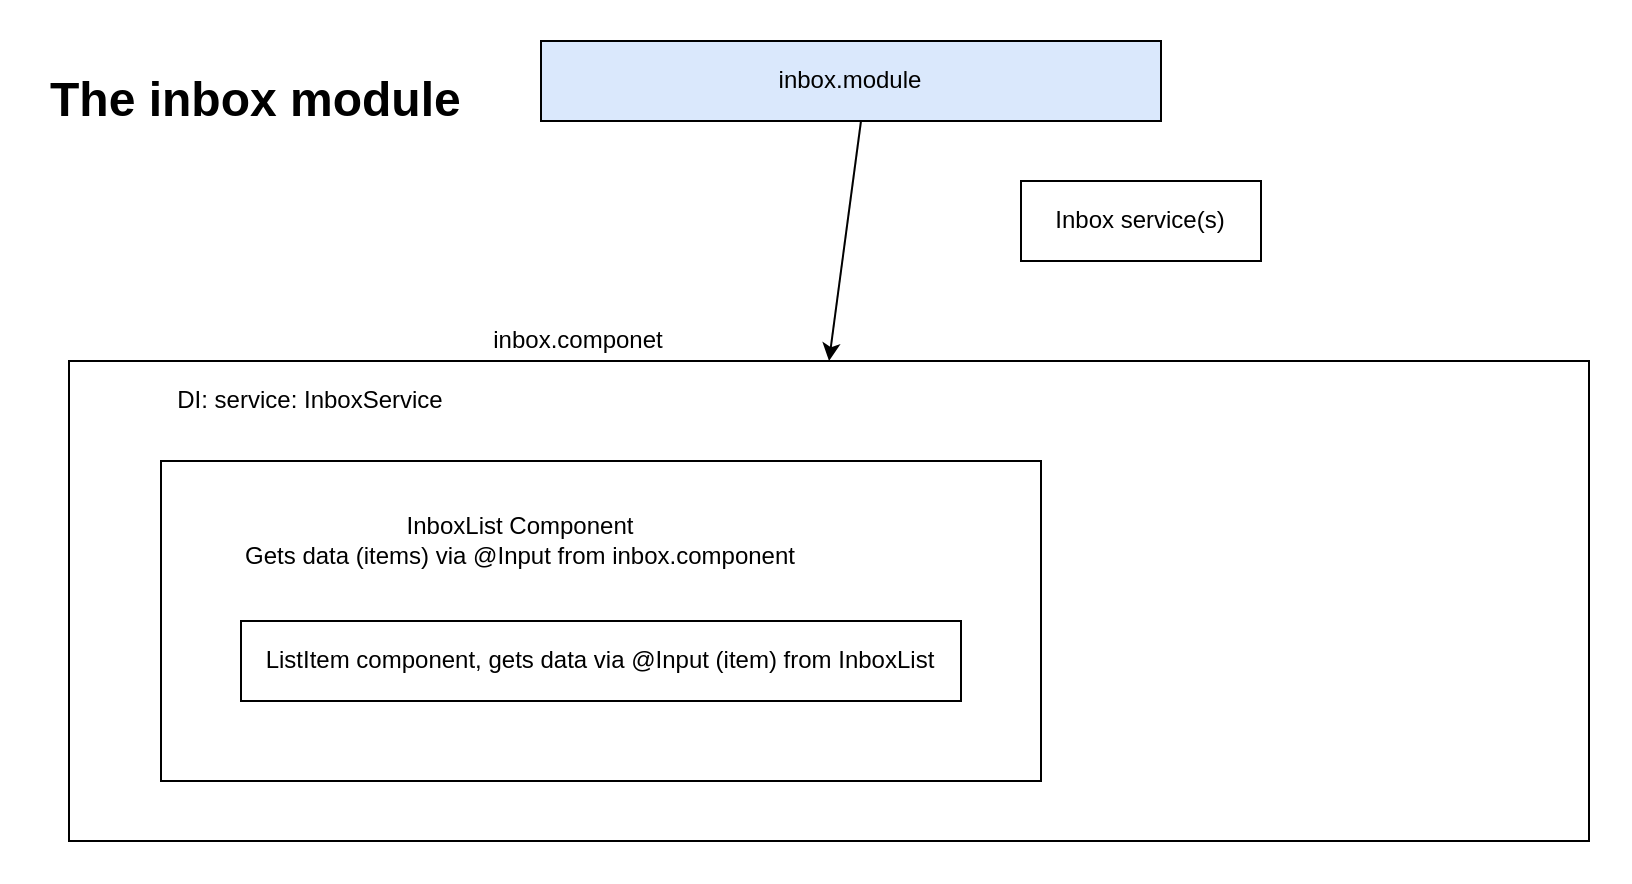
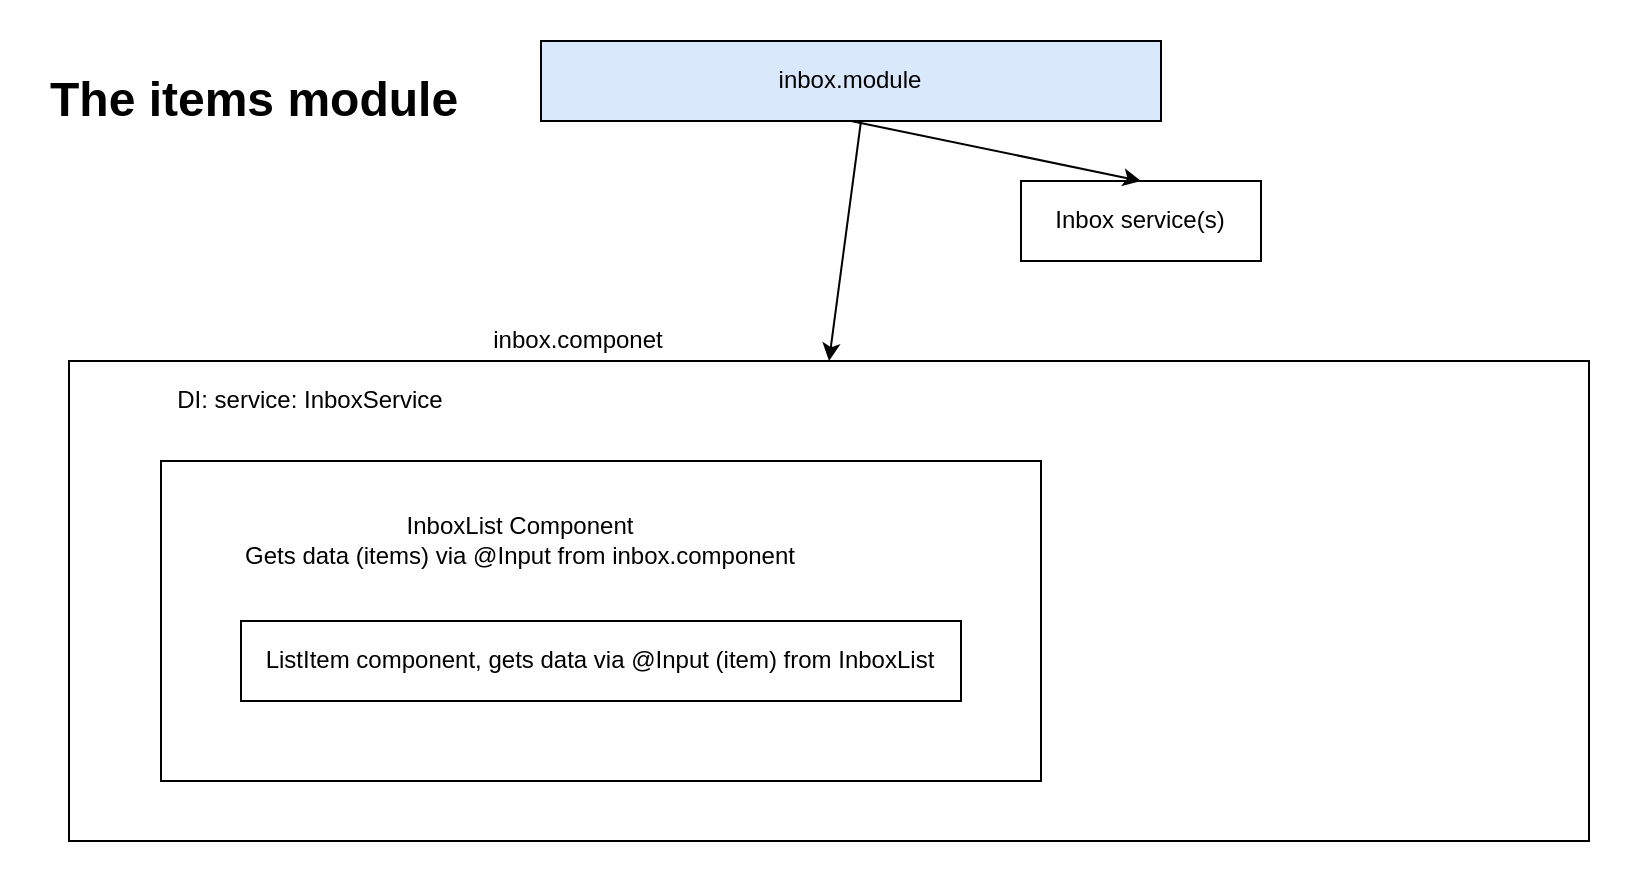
(146, 55) -> (146, 55)
none -> (989, 150)
